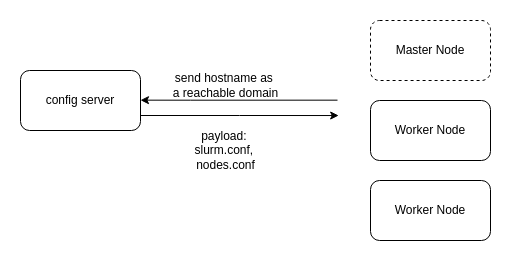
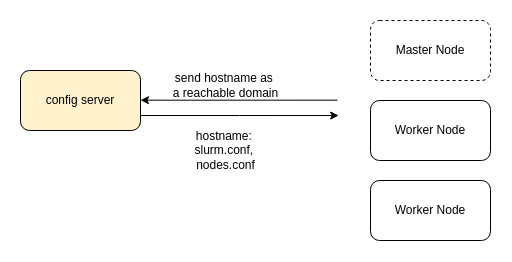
(81, 101) -> (81, 101)
(226, 151) -> (226, 151)
